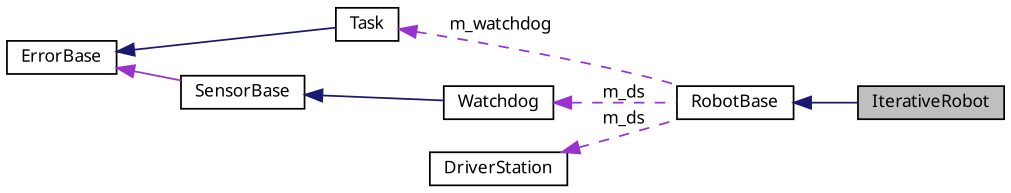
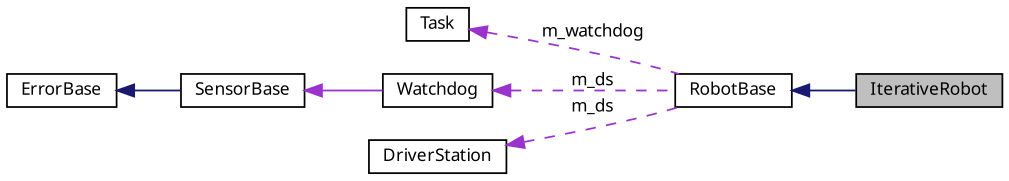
(235, 39) -> none
(157, 76) -> (158, 90)
(383, 98) -> (352, 90)
